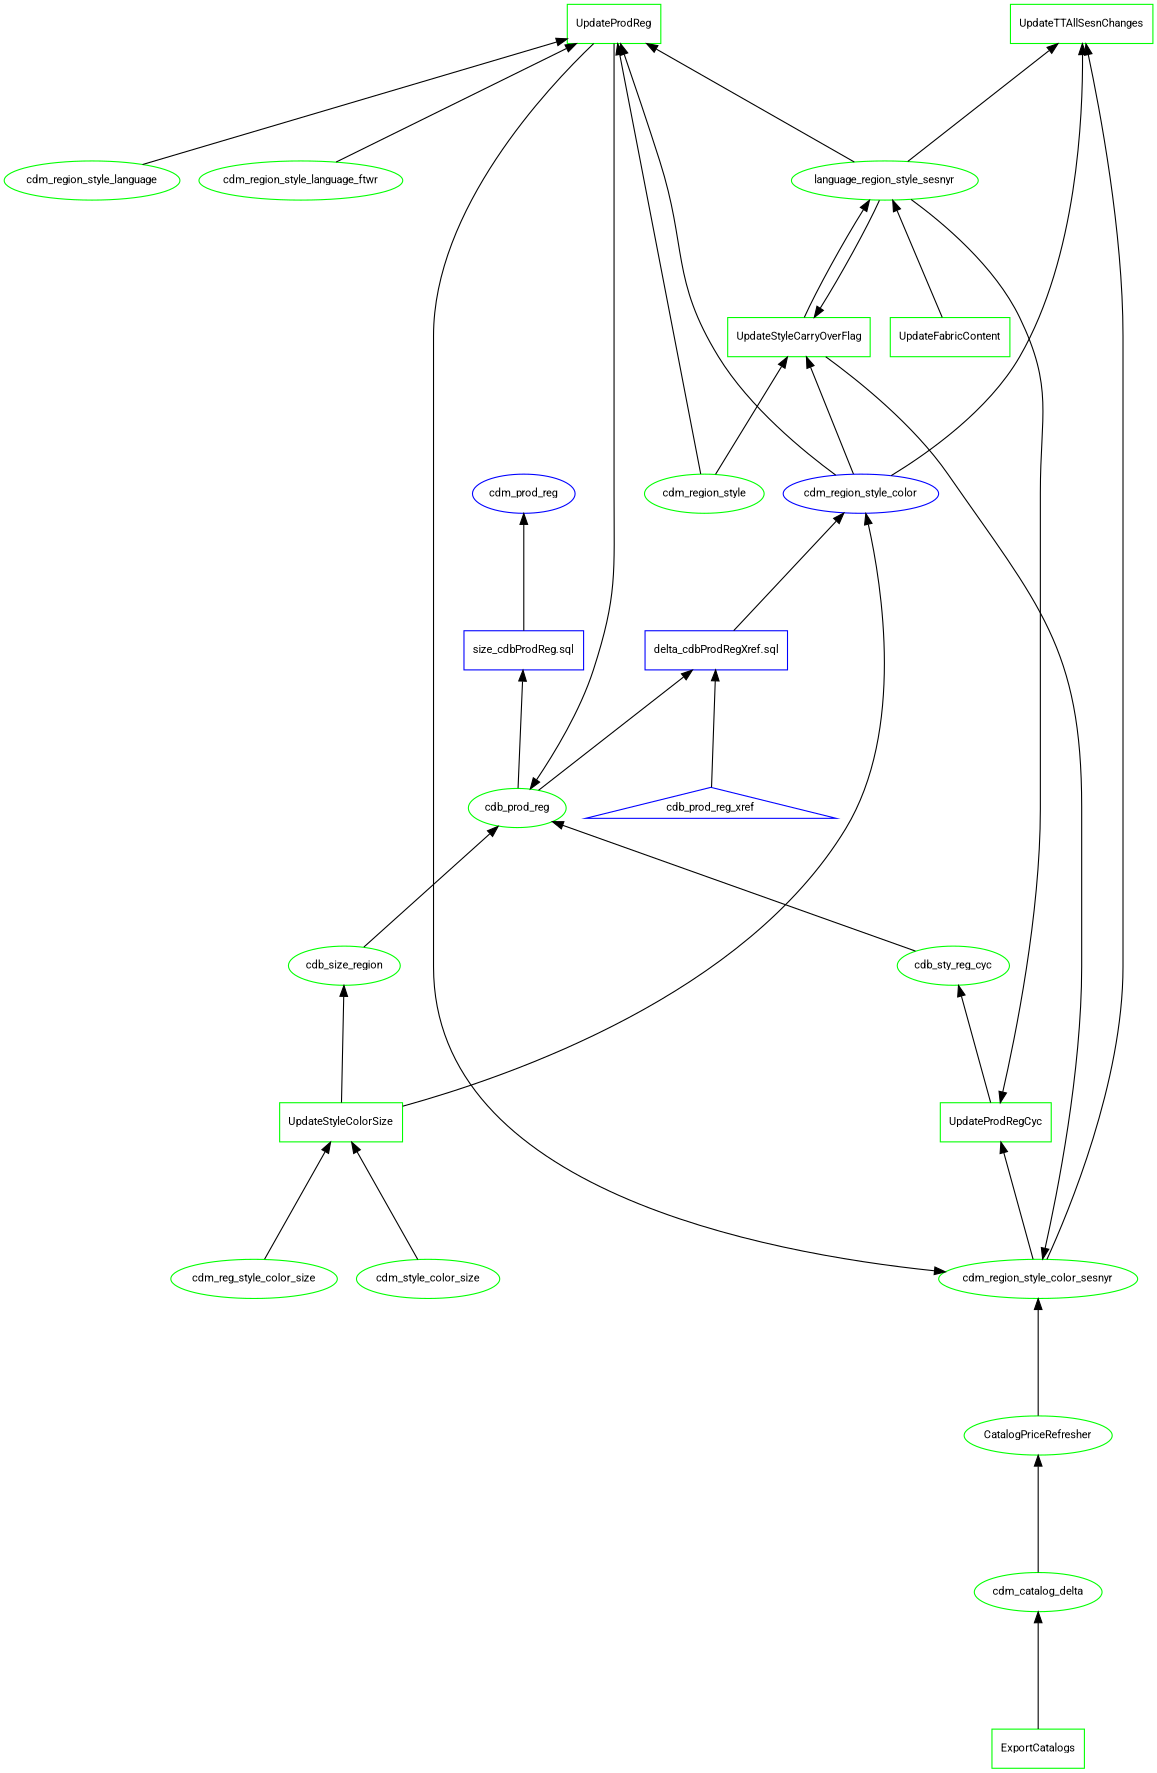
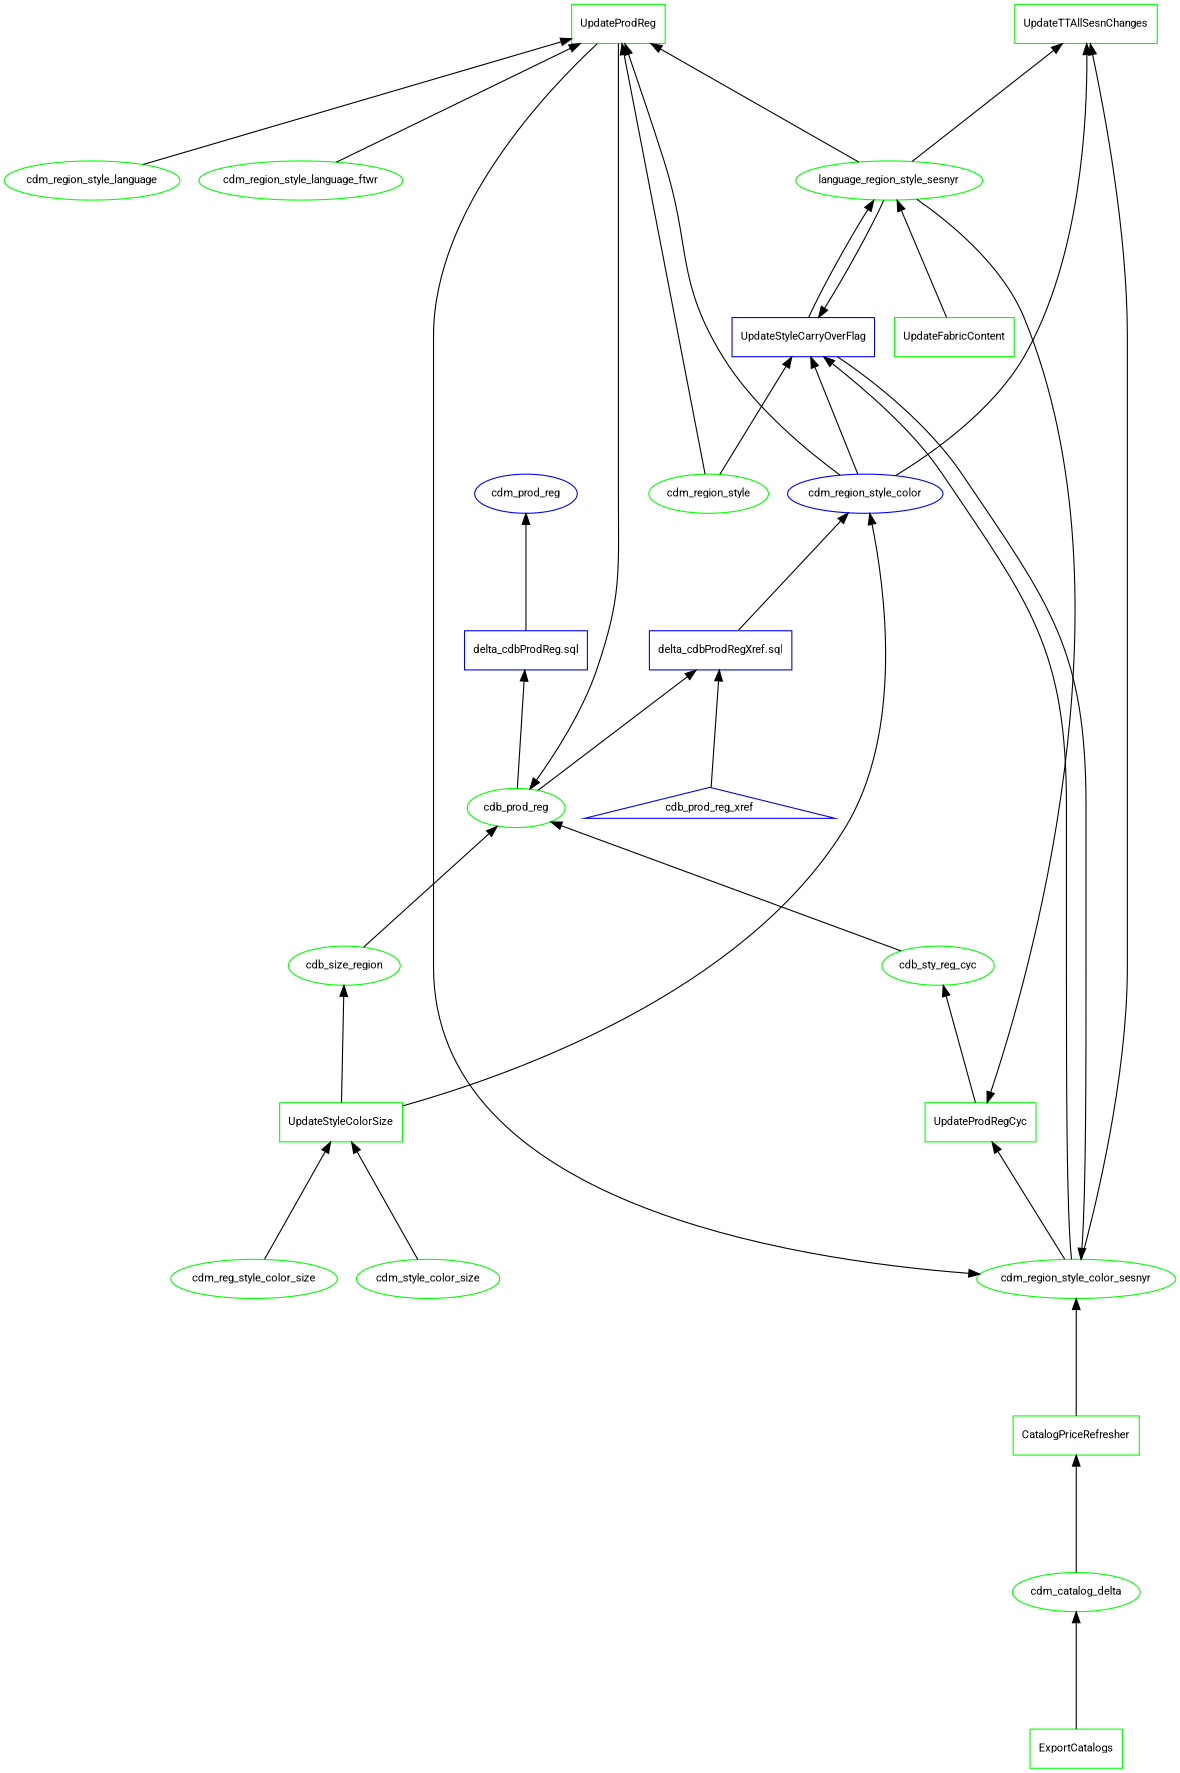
(799, 337) -> (803, 337)
(524, 650) -> (526, 650)
none -> (1066, 822)
(1038, 1435) -> (1076, 1435)
